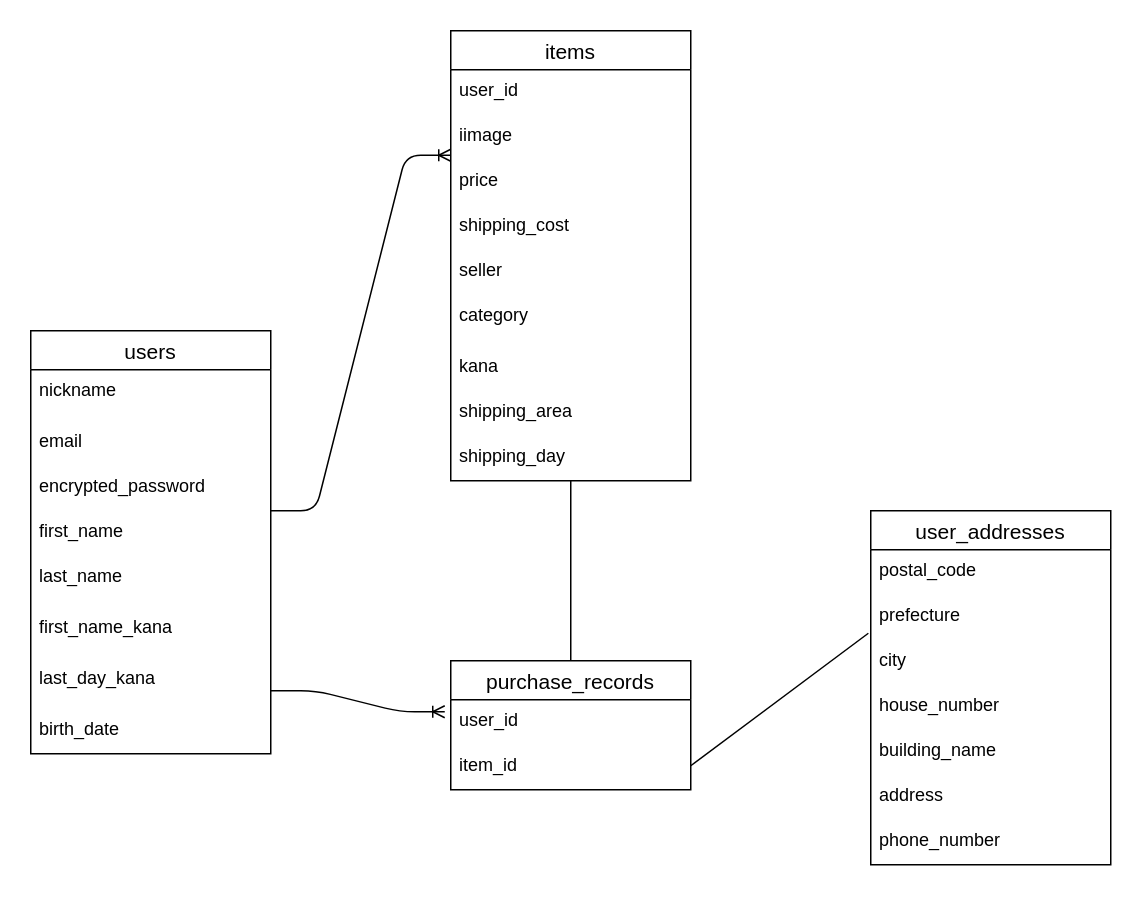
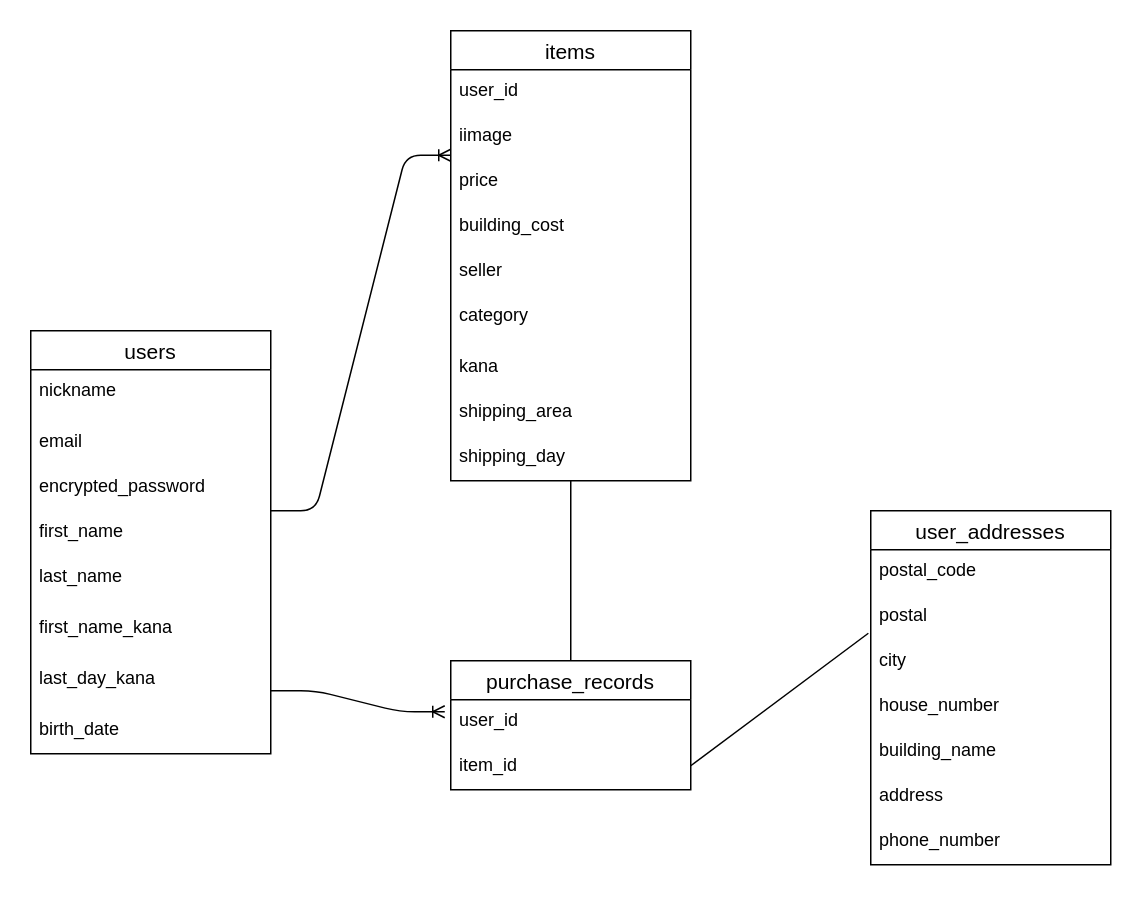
(520, 225) -> (518, 225)
(929, 615) -> (907, 615)
